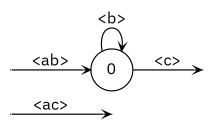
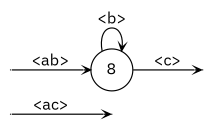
(112, 70) -> (112, 70)
